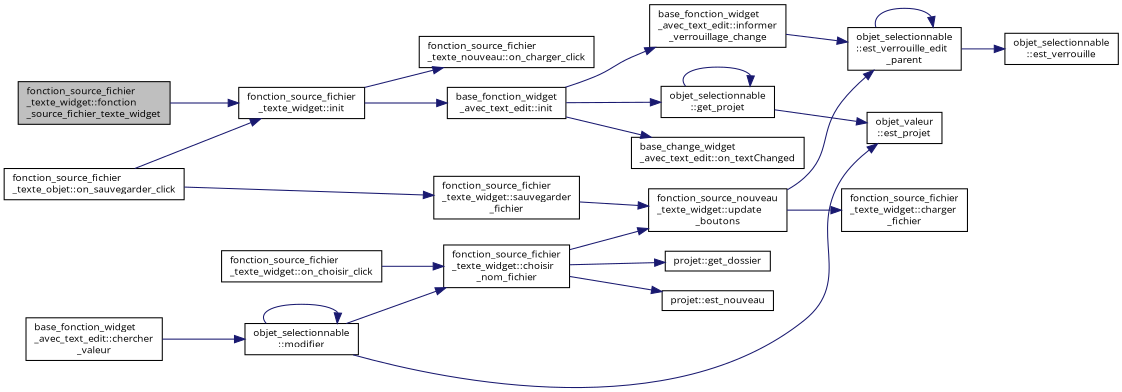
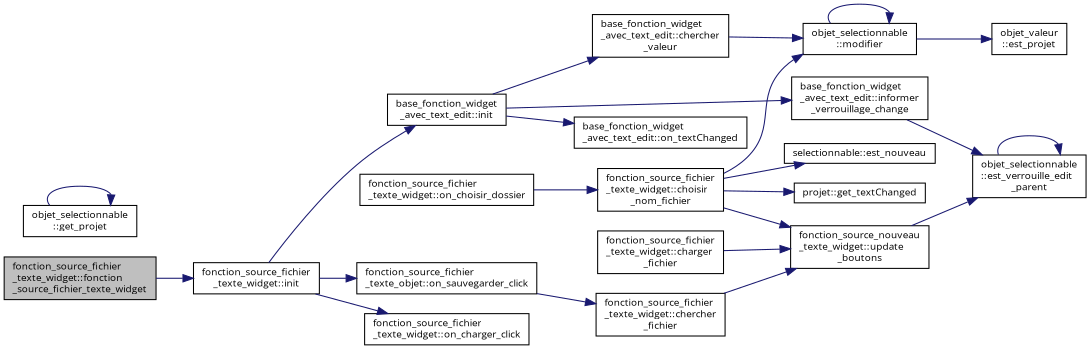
(1062, 49) -> none
(507, 52) -> (447, 329)
(608, 102) -> (540, 77)
(816, 116) -> none
(193, 146) -> (333, 278)
(718, 153) -> (661, 133)
(507, 198) -> (661, 315)
(809, 210) -> (752, 250)
(718, 261) -> (860, 193)
(302, 266) -> (447, 190)
(718, 301) -> (860, 153)
(391, 307) -> (765, 120)
